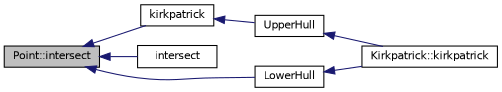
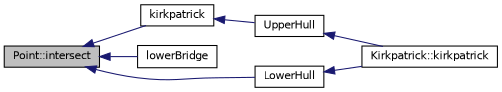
(177, 57) -> (177, 57)
